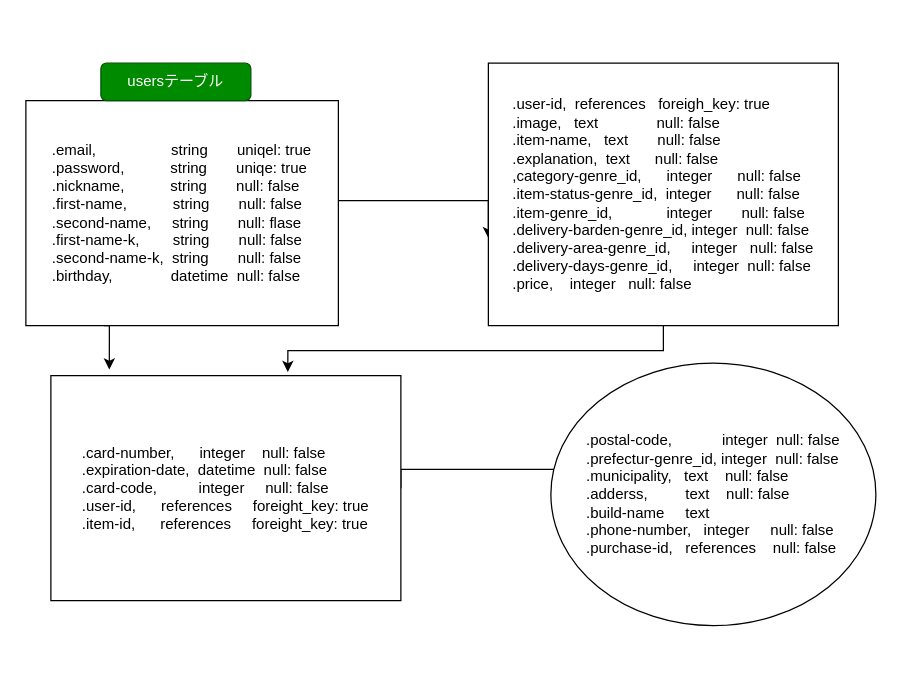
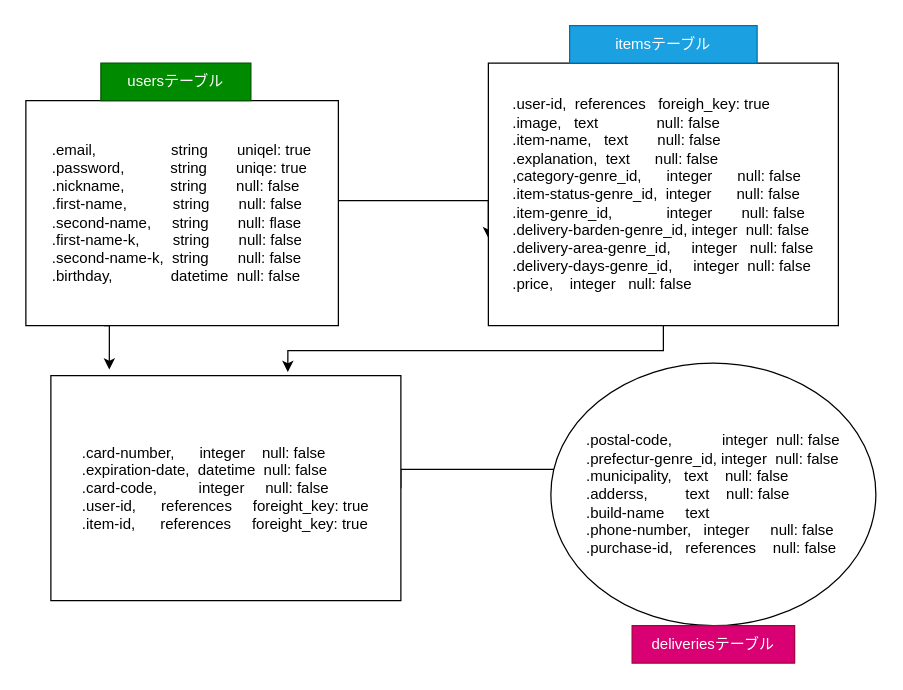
none -> (663, 44)
(176, 82) -> (176, 82)
none -> (713, 644)
